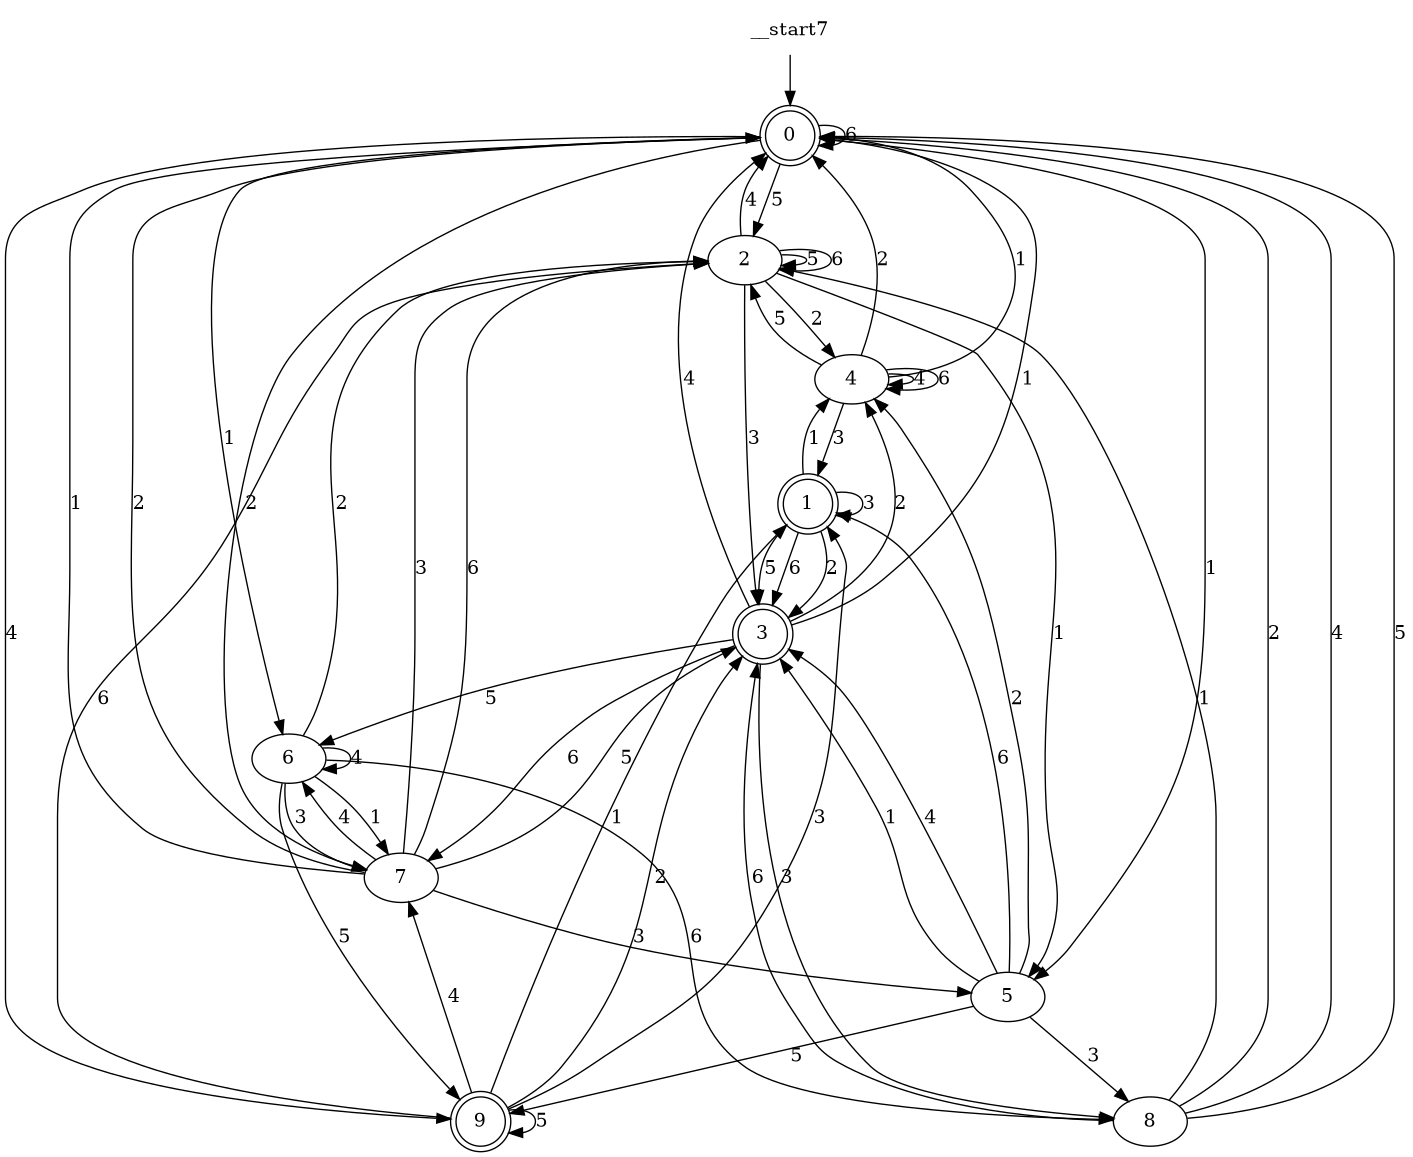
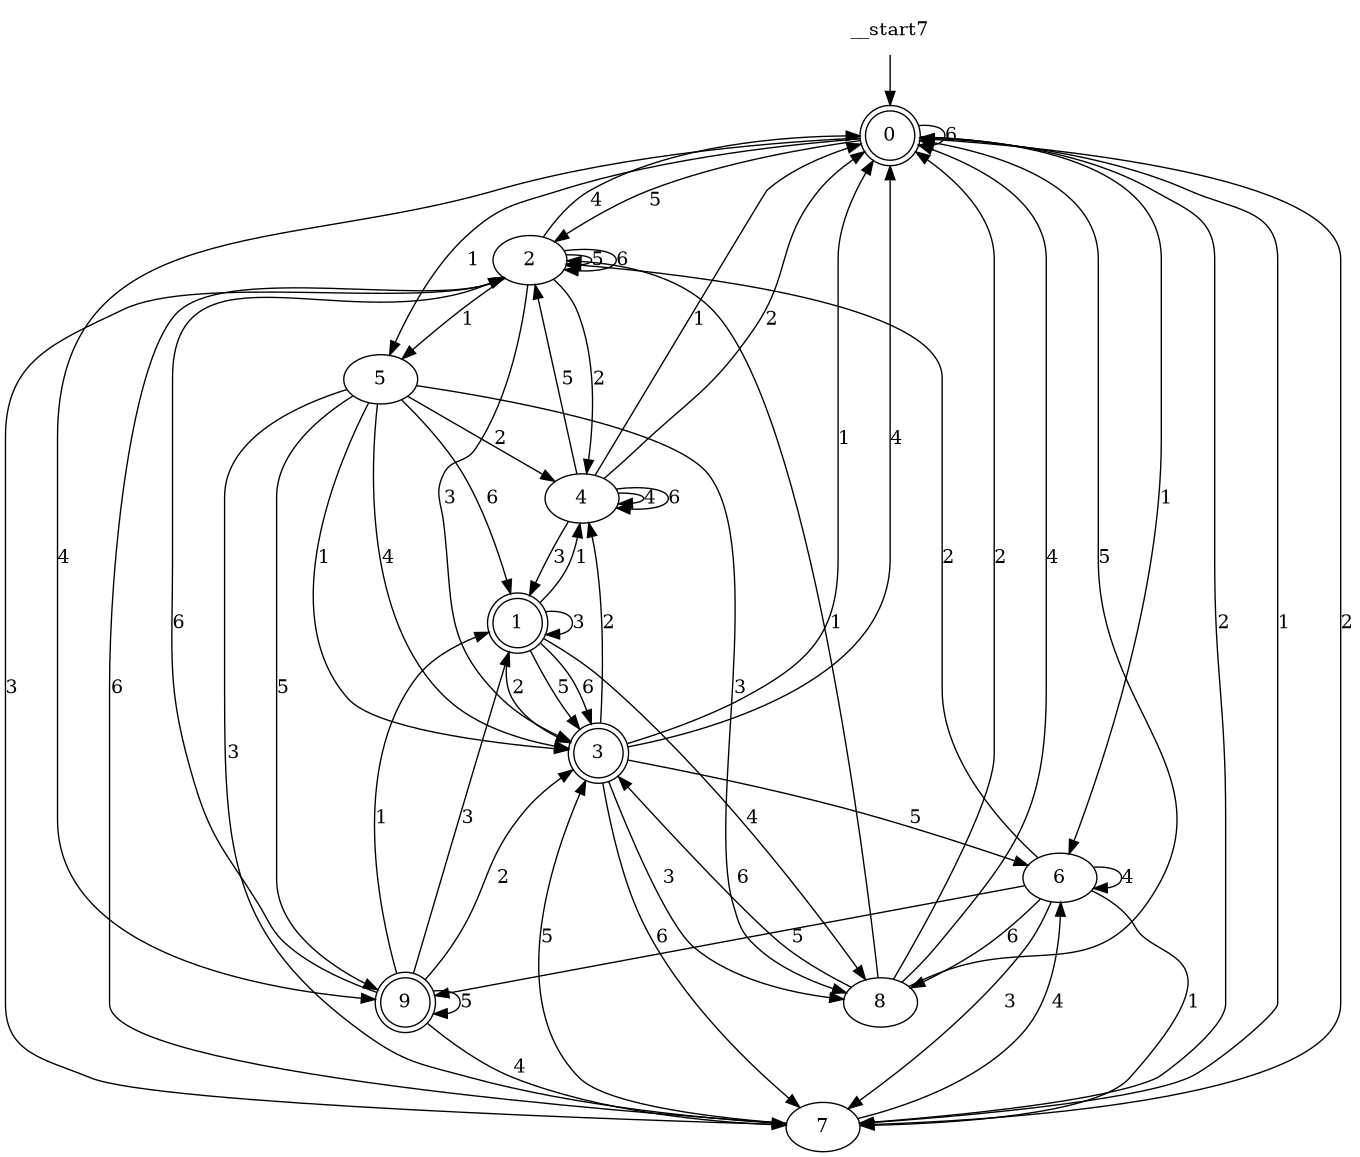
none -> (714, 790)
(679, 957) -> (236, 854)
